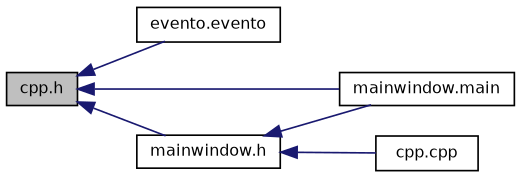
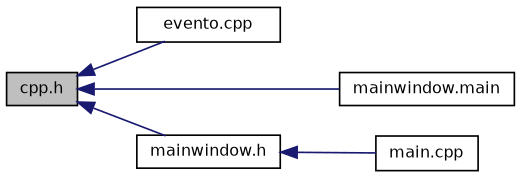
(209, 25) -> (209, 25)
(326, 118) -> none
(427, 153) -> (427, 153)
